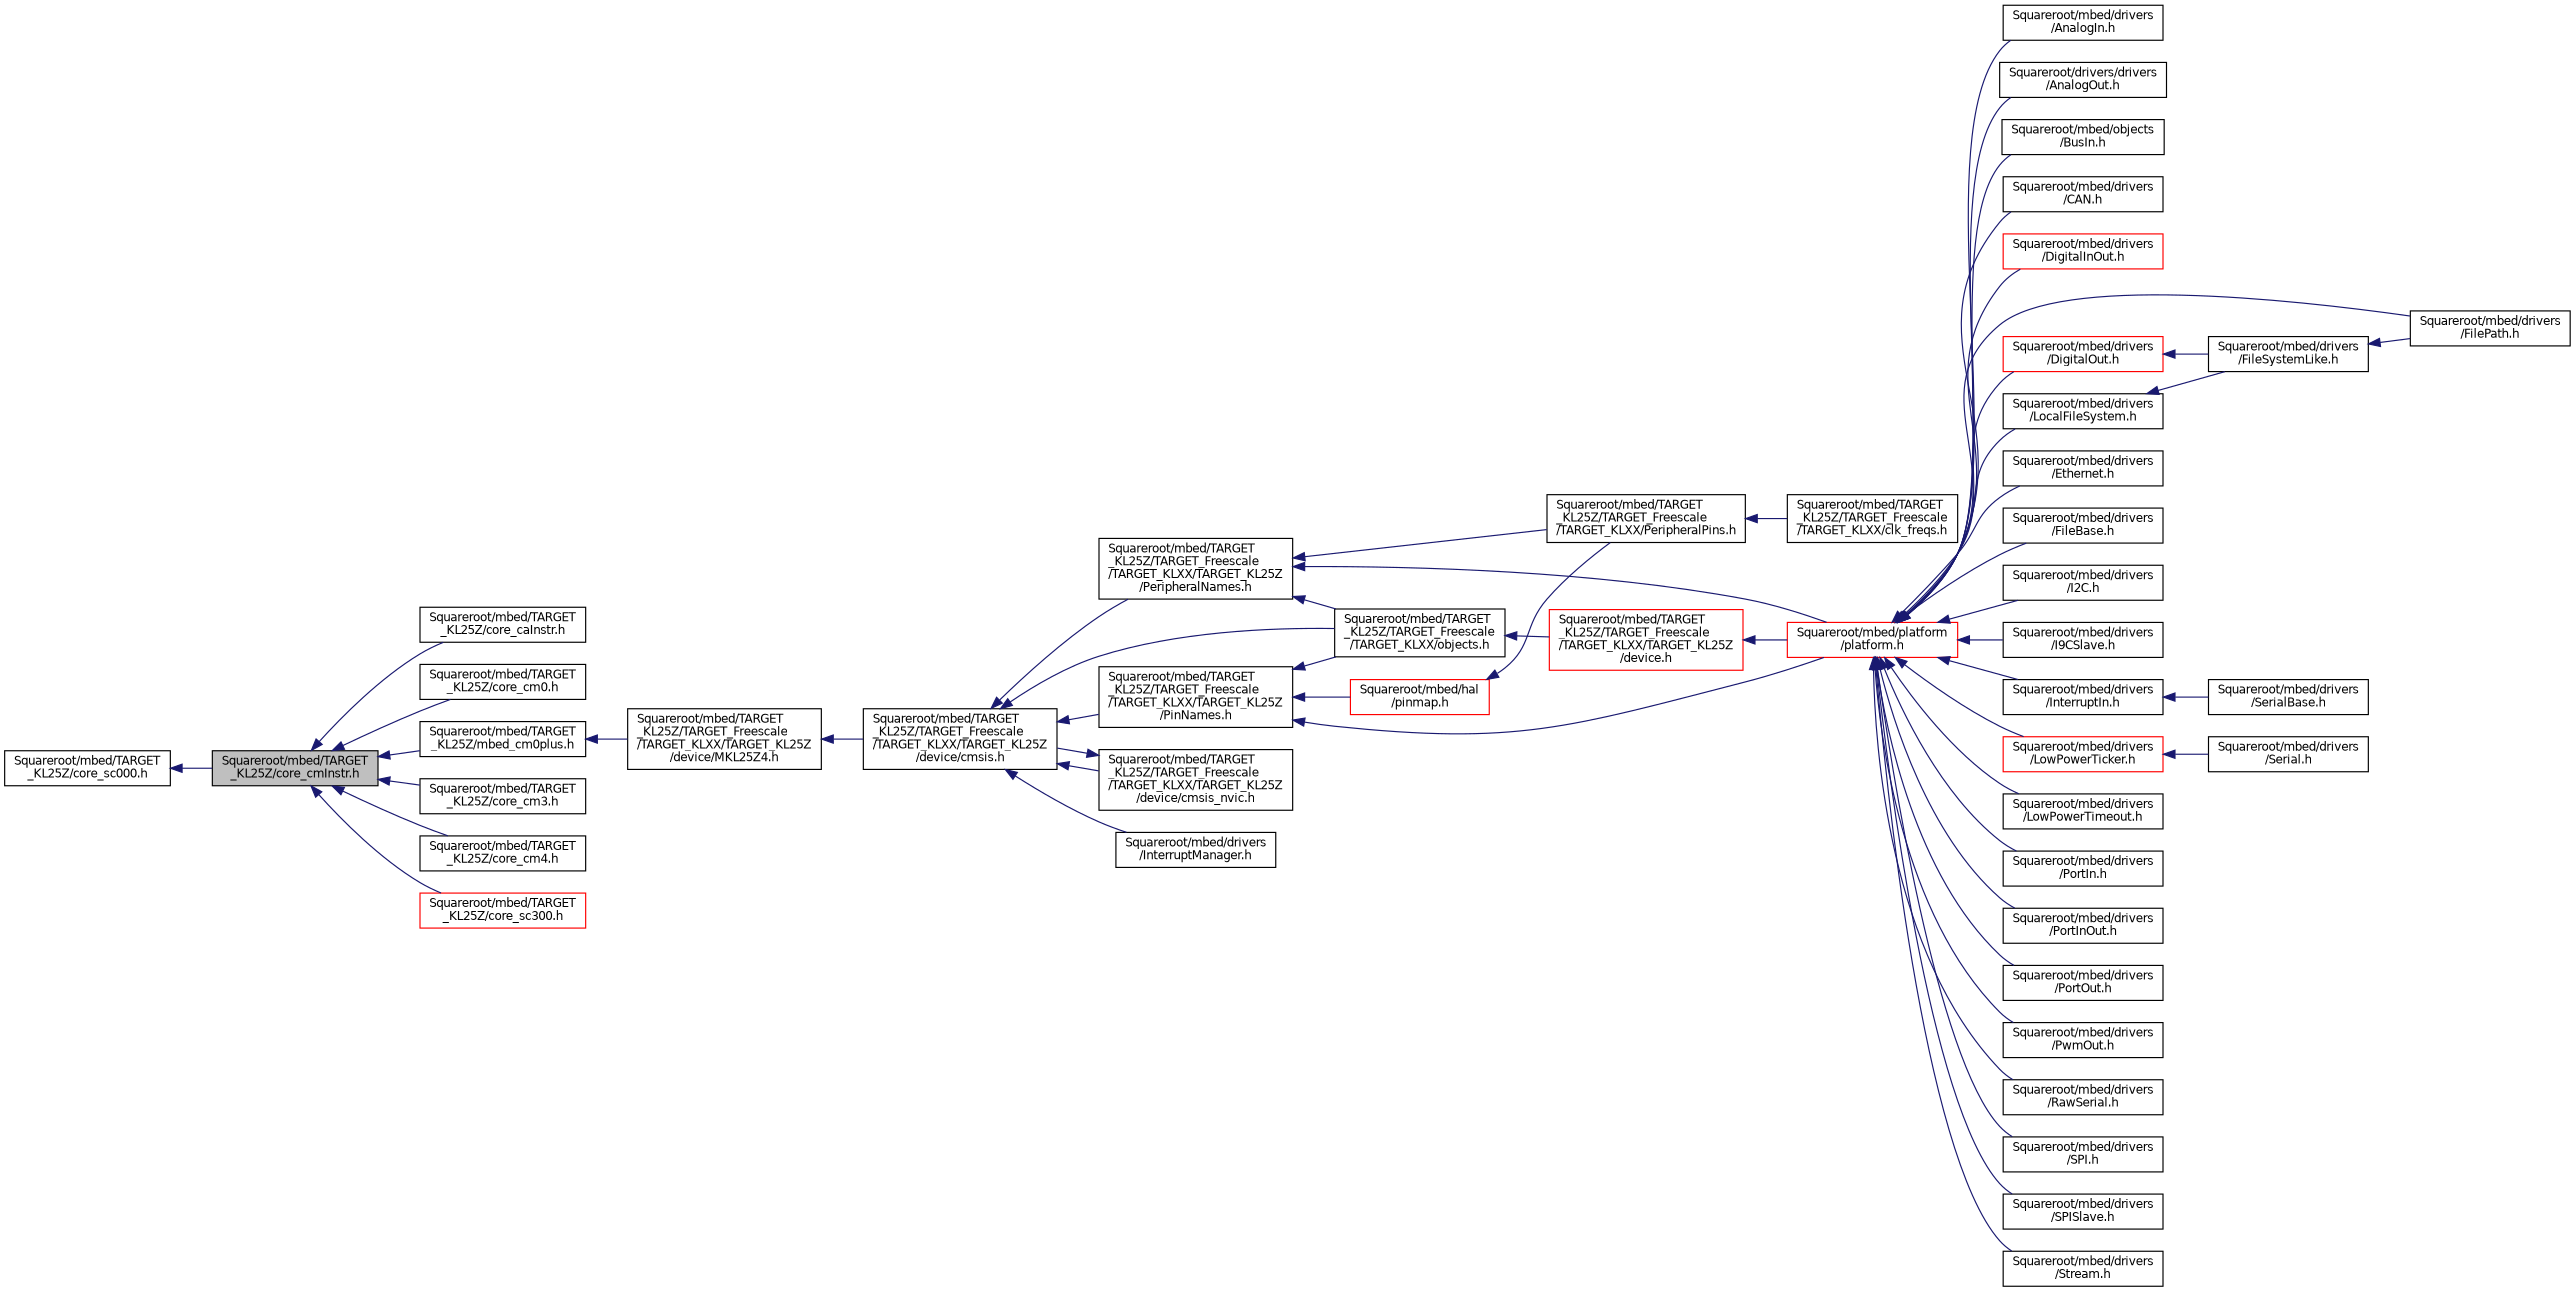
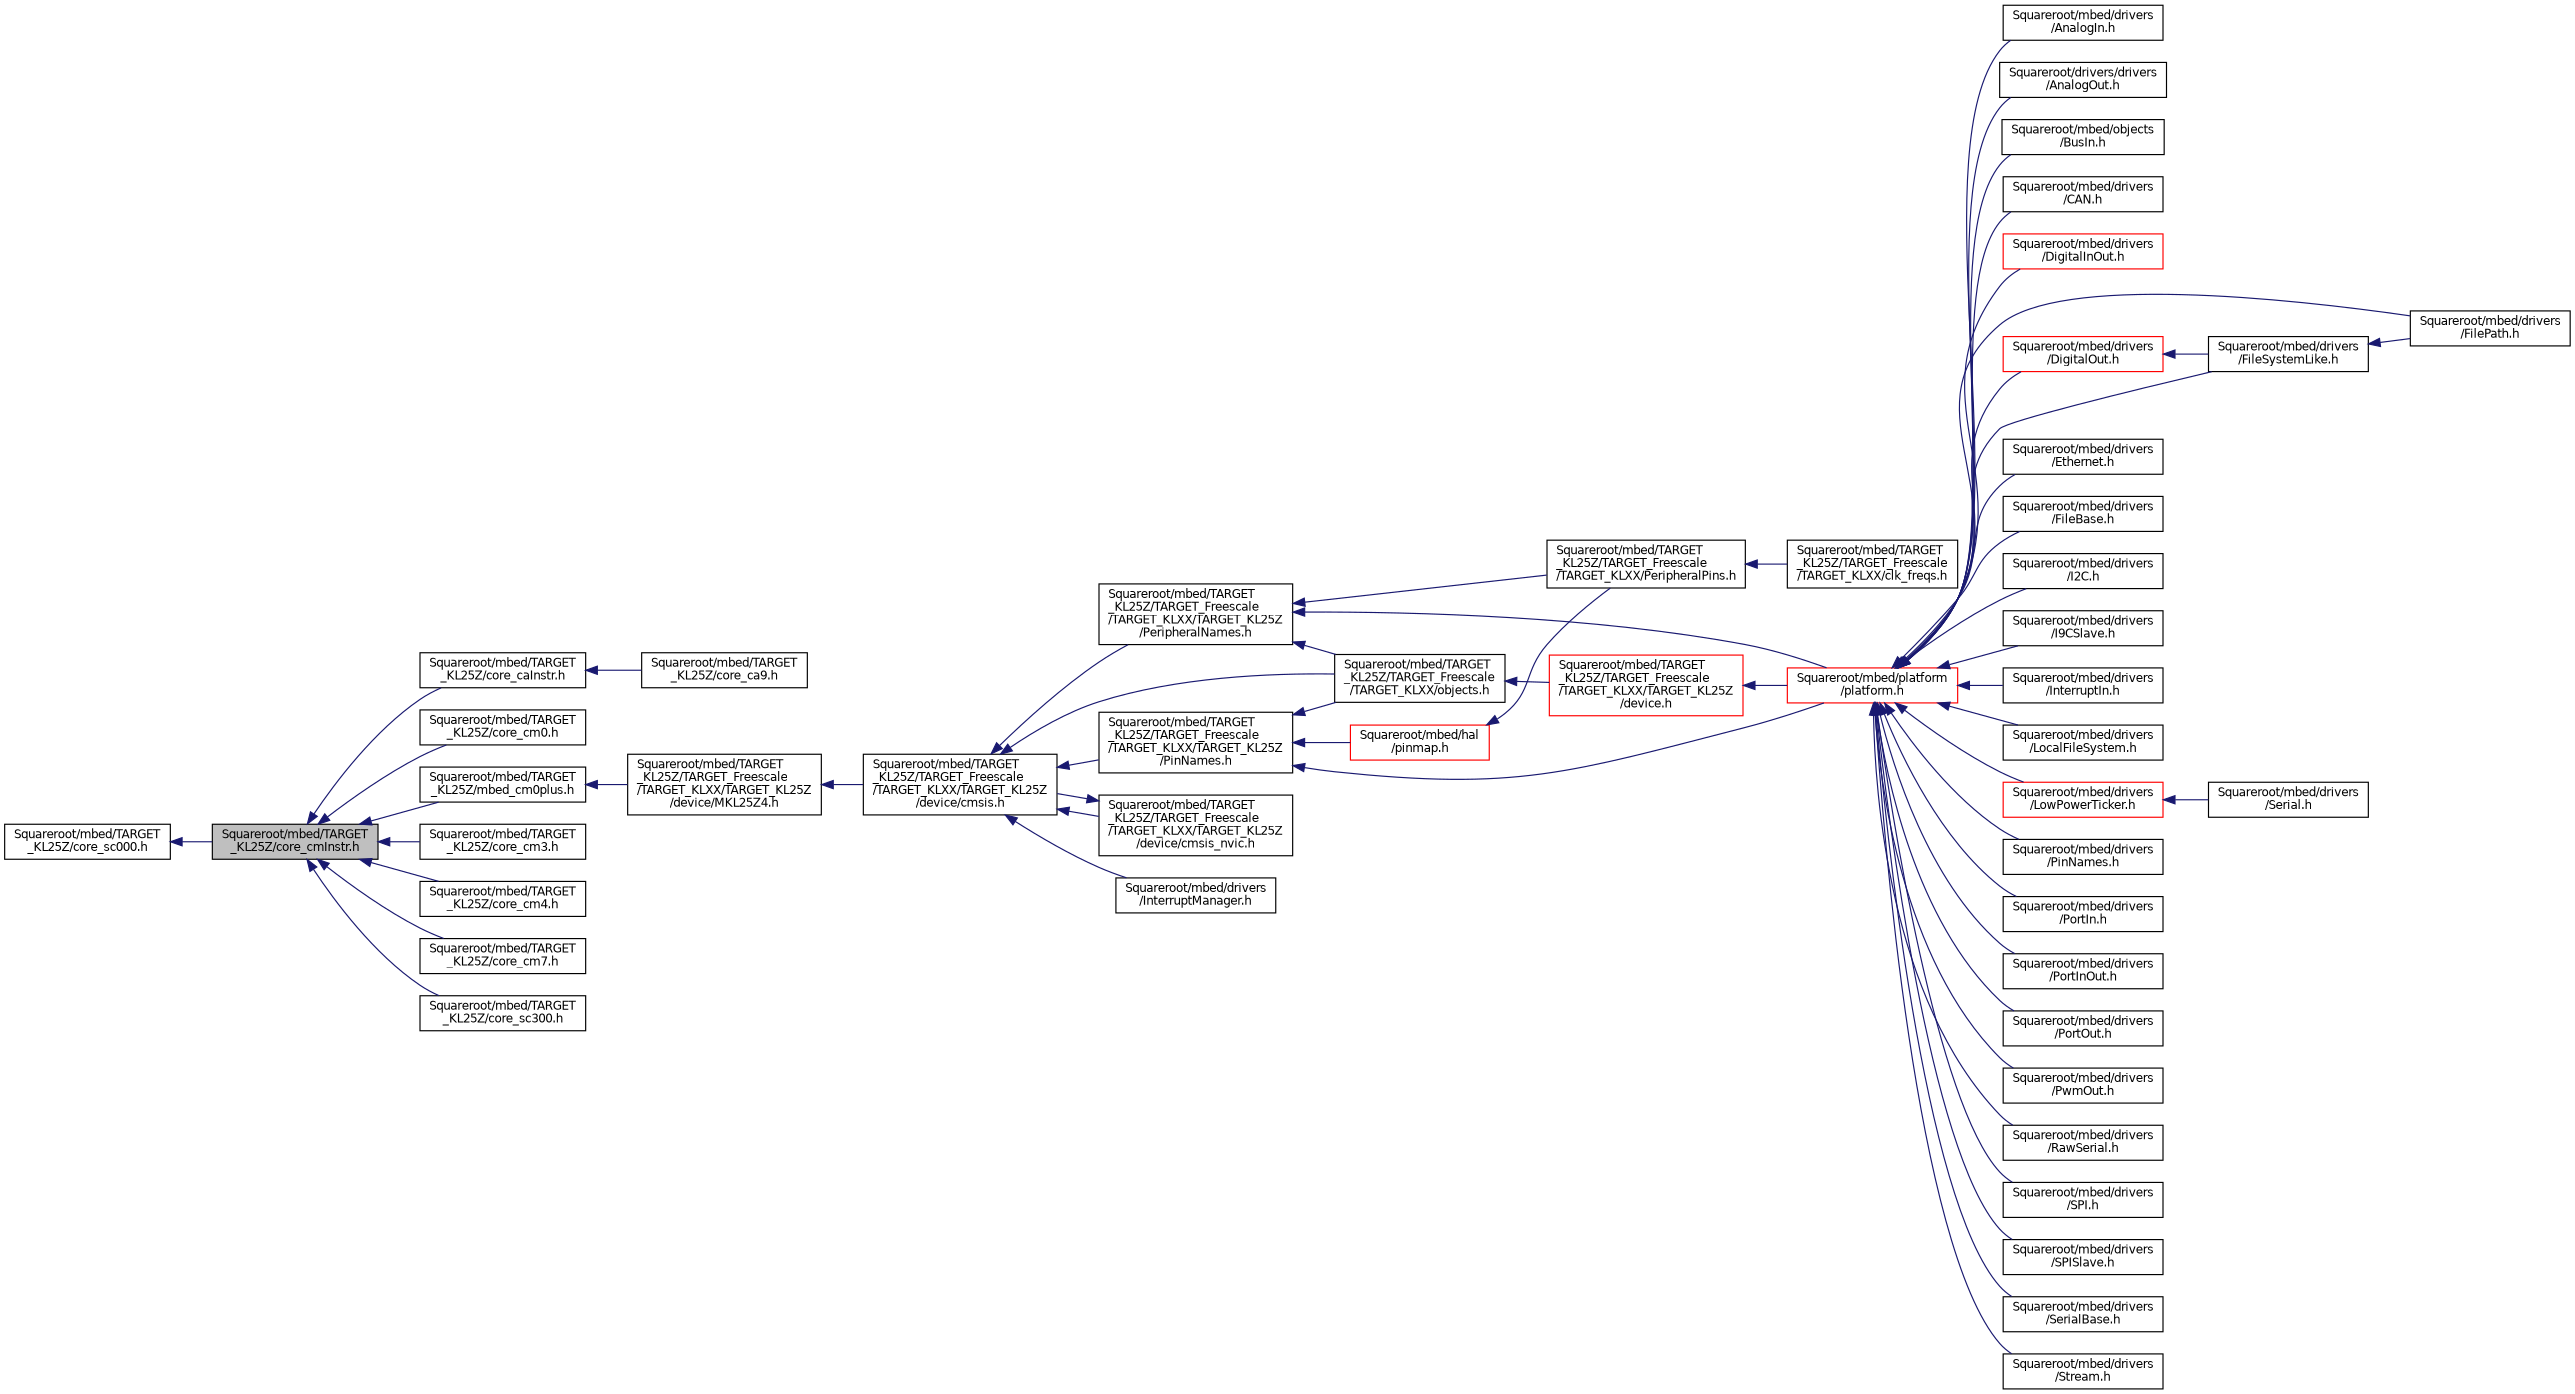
(2192, 381) -> (1987, 445)
none -> (724, 670)
(2192, 697) -> (1914, 1015)
(2083, 811) -> (2083, 857)
(503, 911) -> (503, 1013)
none -> (503, 956)
